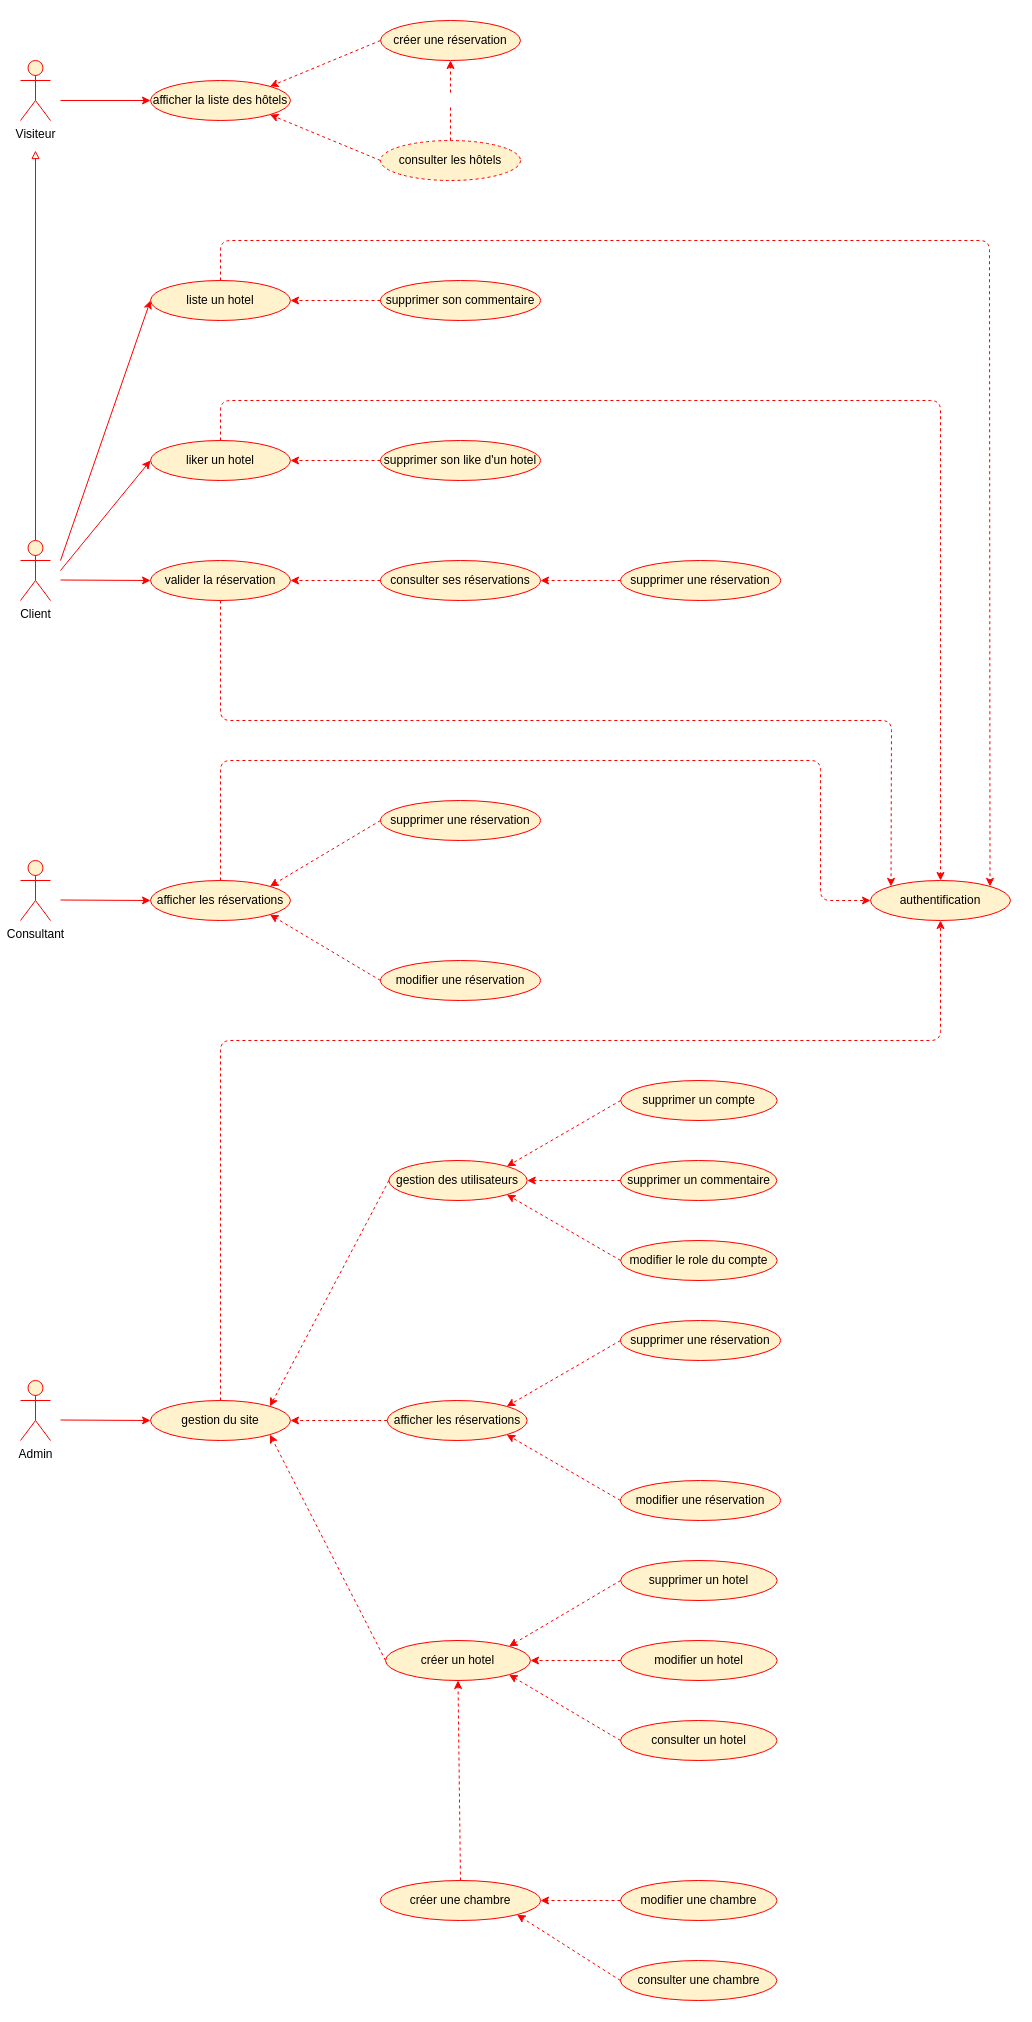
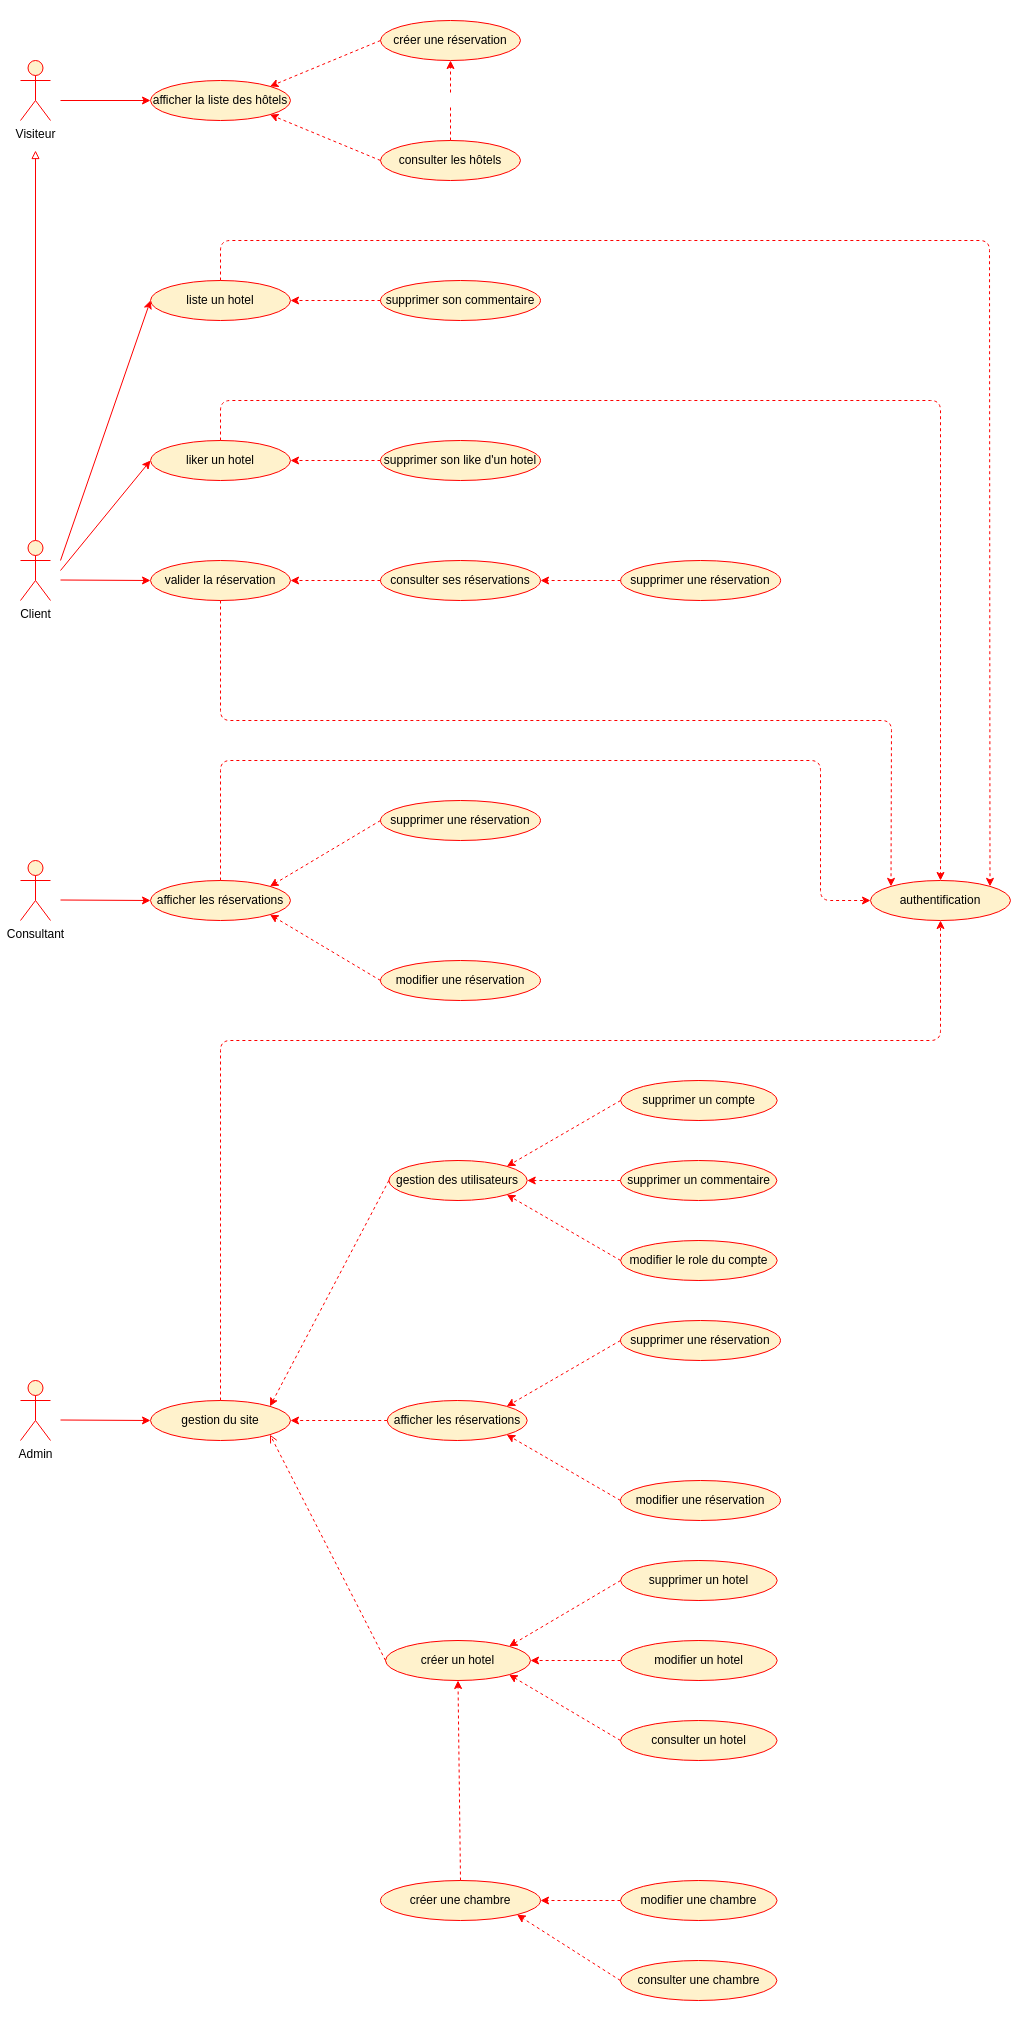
(451, 161) -> (451, 161)
(274, 1442) -> (273, 1440)
